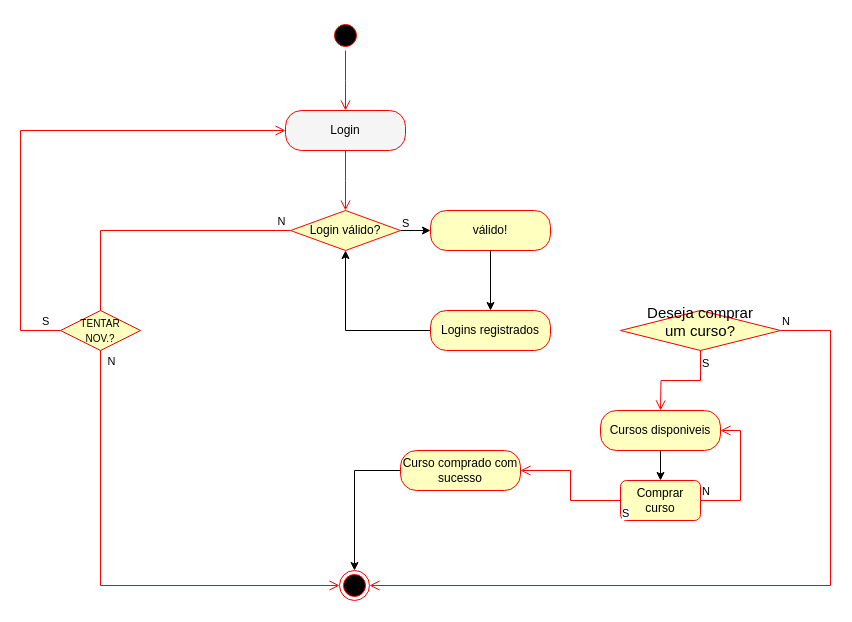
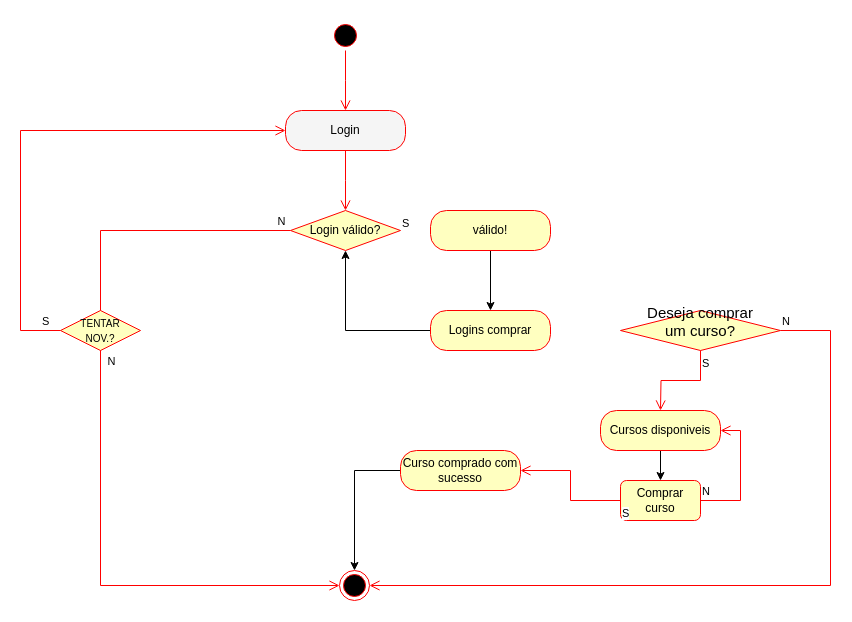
(420, 231) -> none
(491, 331) -> (491, 331)
